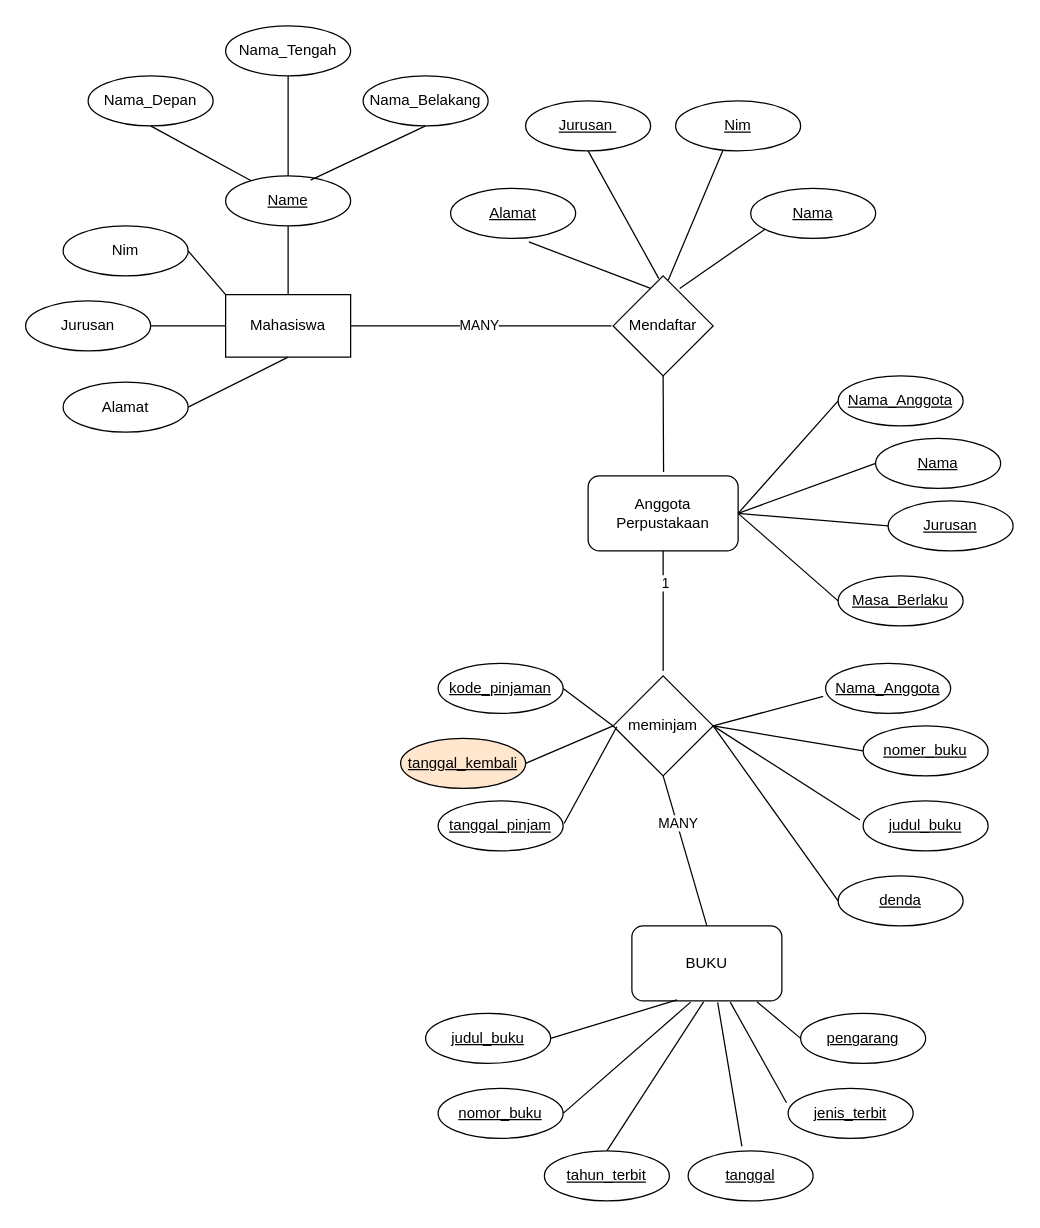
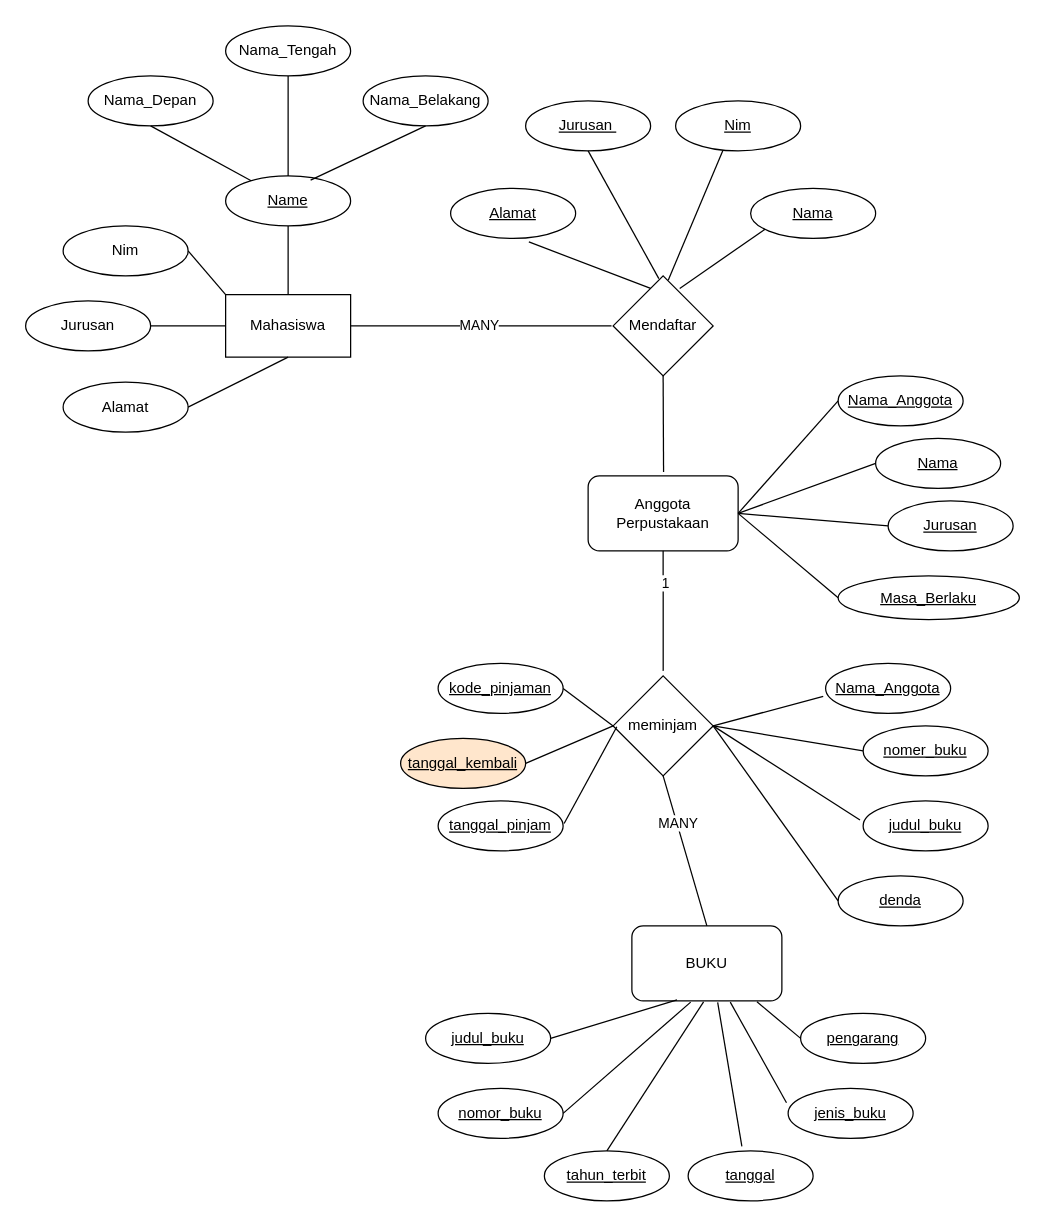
(901, 601) -> (929, 598)
(851, 1113) -> (851, 1113)
